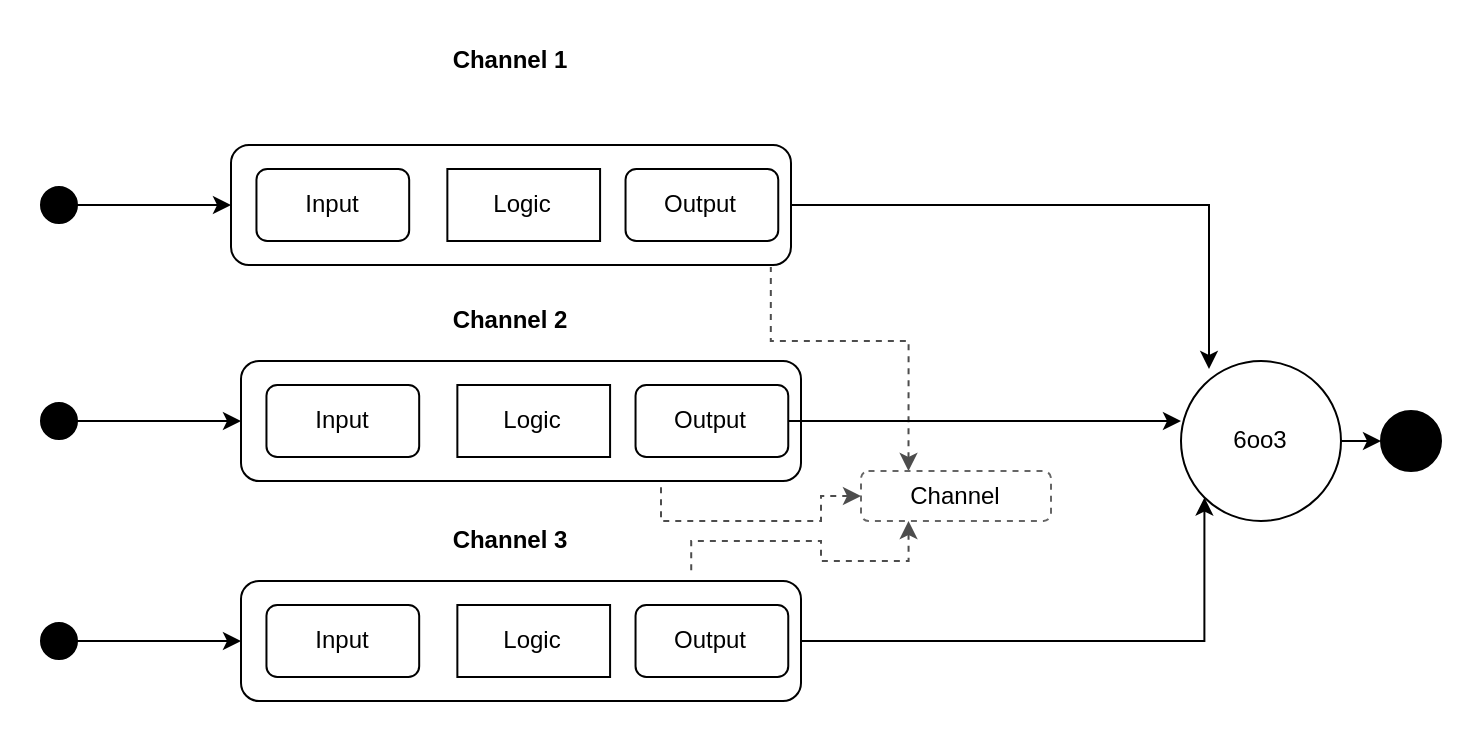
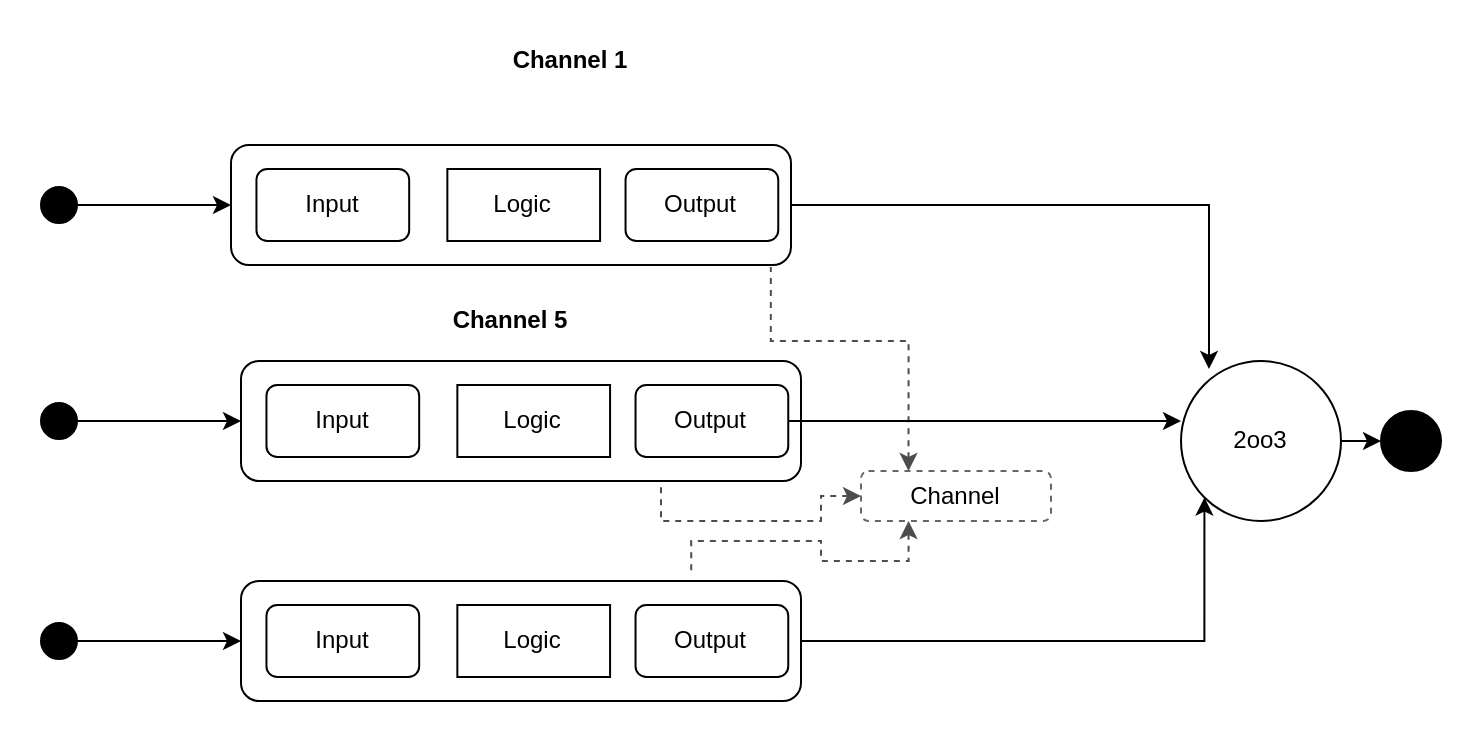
(511, 61) -> (571, 61)
(511, 321) -> (511, 321)
(1261, 441) -> (1261, 441)
(511, 541) -> none
